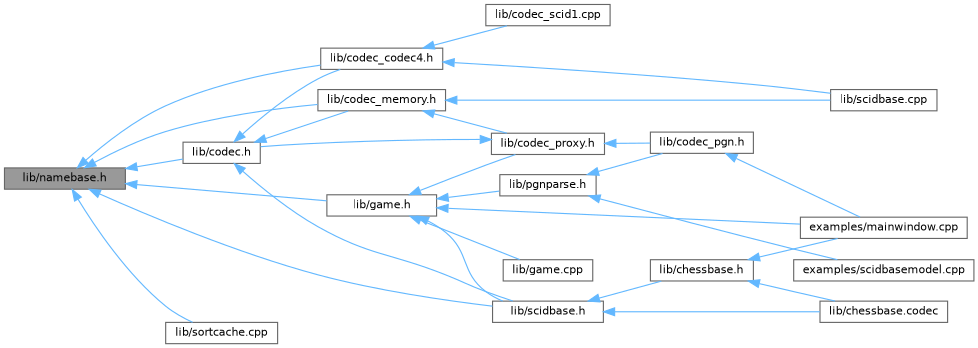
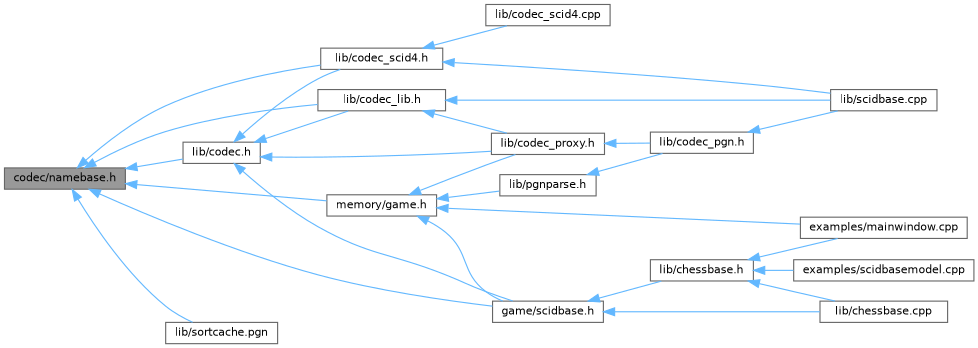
(548, 15) -> (548, 15)
(382, 59) -> (382, 59)
(382, 100) -> (382, 100)
(370, 141) -> (382, 156)
(65, 179) -> (65, 179)
(798, 188) -> (798, 120)
(382, 205) -> (382, 205)
(718, 230) -> (779, 270)
(548, 270) -> none
(548, 312) -> (548, 312)
(884, 312) -> (884, 312)
(222, 333) -> (222, 333)
